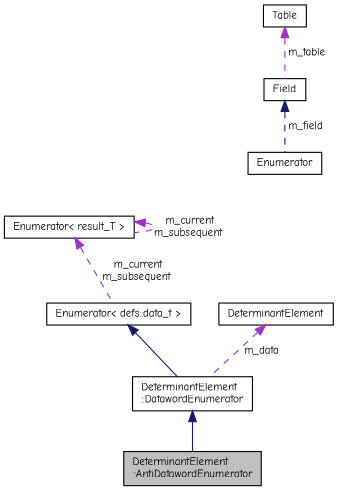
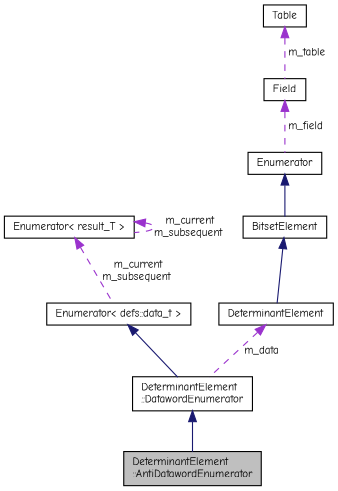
(285, 132) -> (285, 132)
none -> (285, 227)
